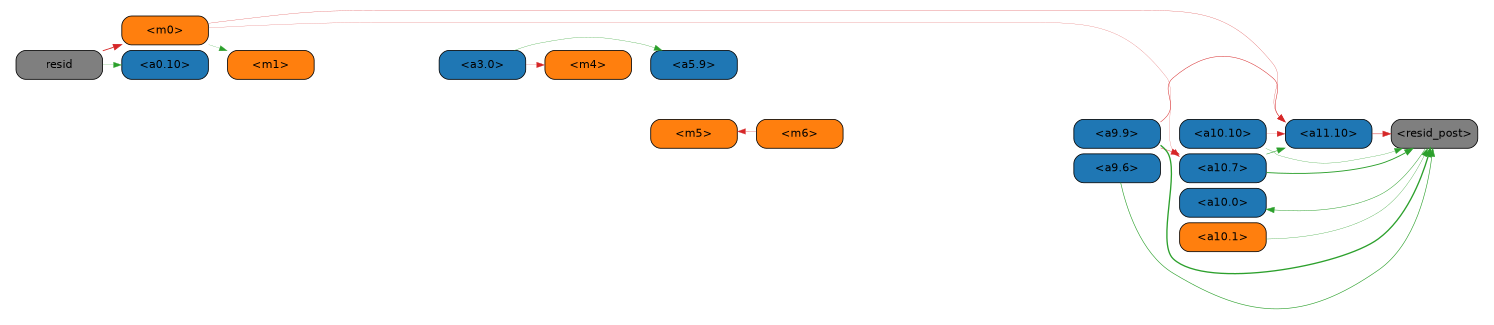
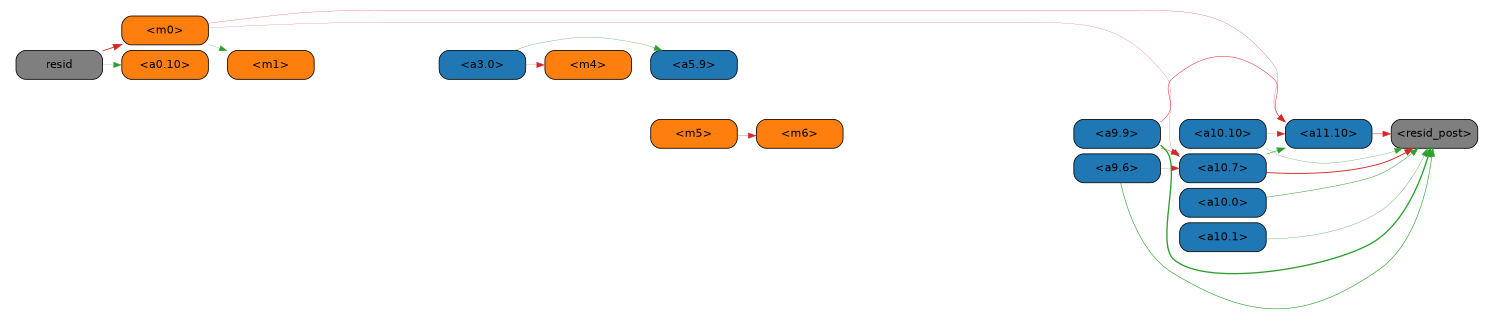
(165, 65) -> (165, 65)
(751, 131) -> (743, 136)
none -> (1166, 168)
(1338, 171) -> (1338, 171)
(1360, 202) -> (1342, 185)
(1223, 237) -> (1223, 237)
